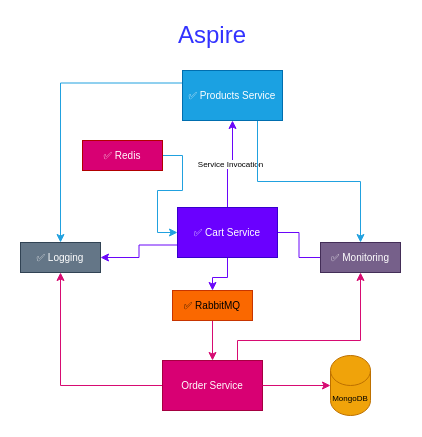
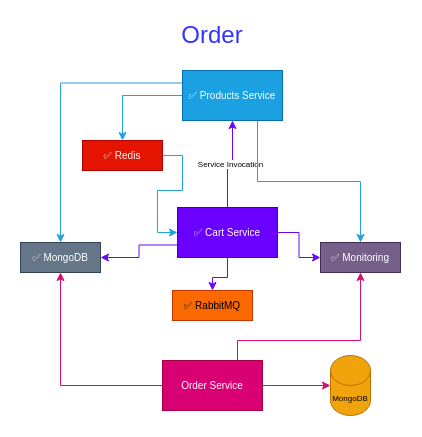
(213, 36) -> (213, 36)
none -> (134, 96)
(123, 156) -> (123, 156)
(61, 258) -> (61, 258)
(314, 258) -> (312, 258)
(213, 337) -> none
